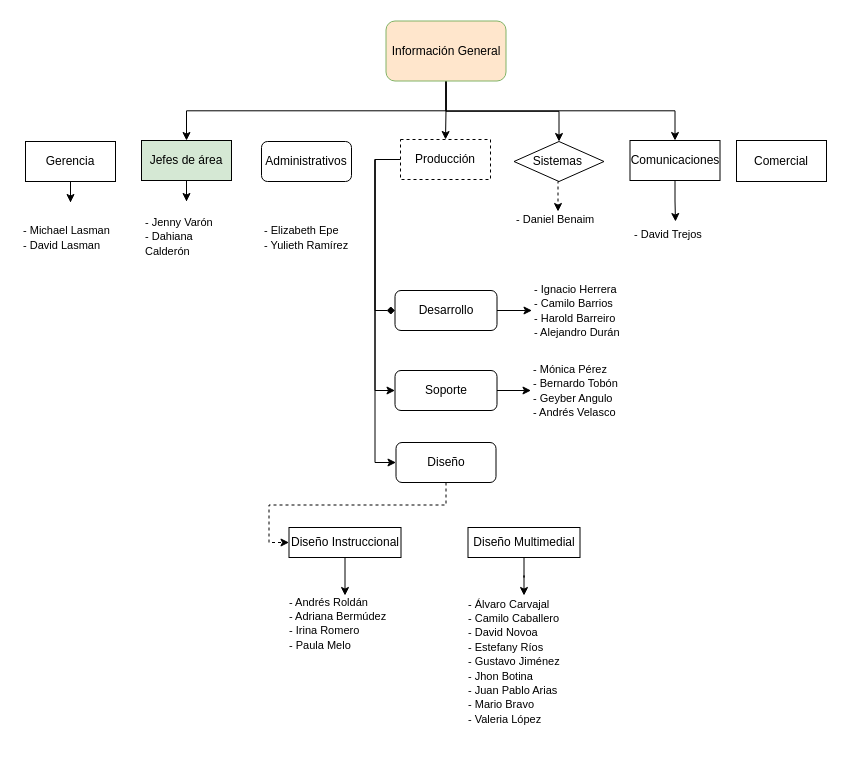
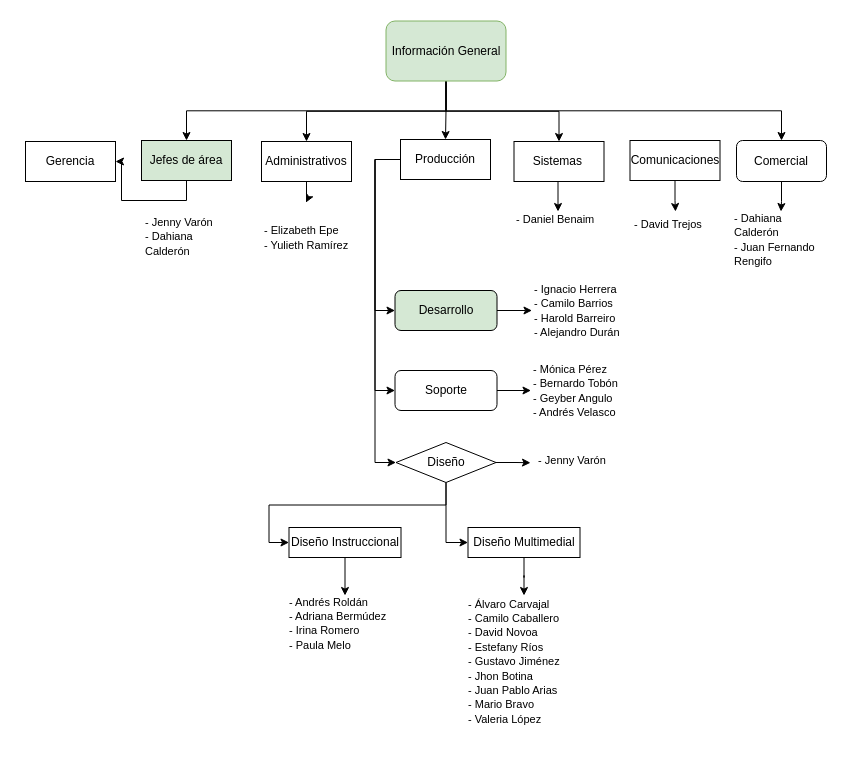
(446, 51) -> (446, 51)
none -> (740, 111)
(675, 123) -> (307, 124)
(446, 160) -> (446, 160)
(782, 161) -> (782, 161)
(307, 162) -> (307, 162)
(559, 162) -> (559, 162)
(558, 193) -> (558, 193)
none -> (782, 193)
none -> (307, 194)
(71, 196) -> none
(187, 201) -> (139, 201)
(676, 234) -> (676, 224)
(71, 238) -> none
none -> (781, 240)
(386, 311) -> (387, 311)
(446, 311) -> (446, 311)
(446, 463) -> (446, 463)
none -> (510, 463)
none -> (580, 467)
(332, 505) -> (332, 505)
none -> (446, 533)
